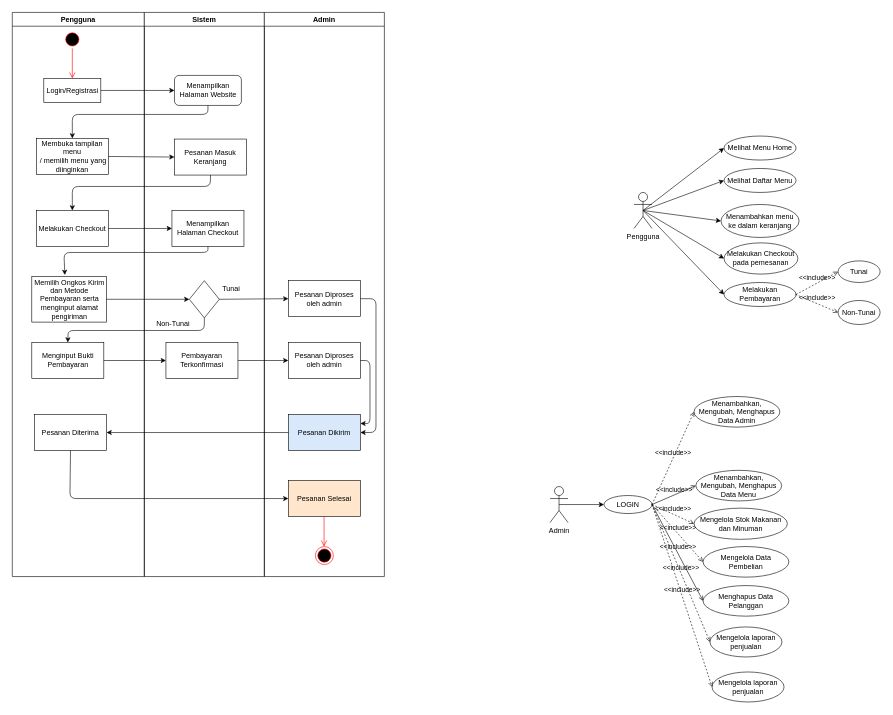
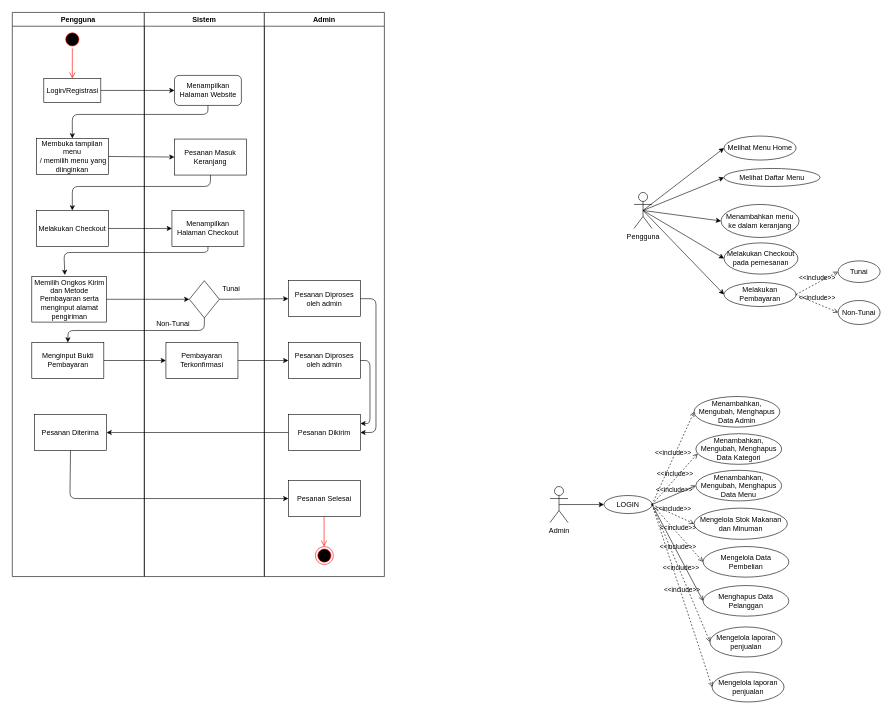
(760, 180) -> (772, 177)
(324, 432) -> (324, 432)
none -> (739, 449)
none -> (681, 472)
(324, 498) -> (324, 498)
